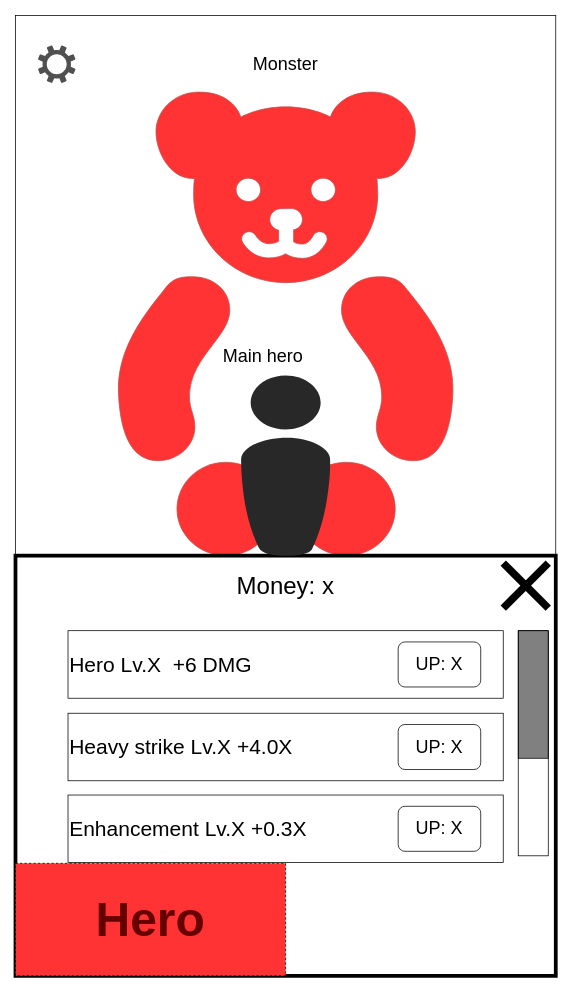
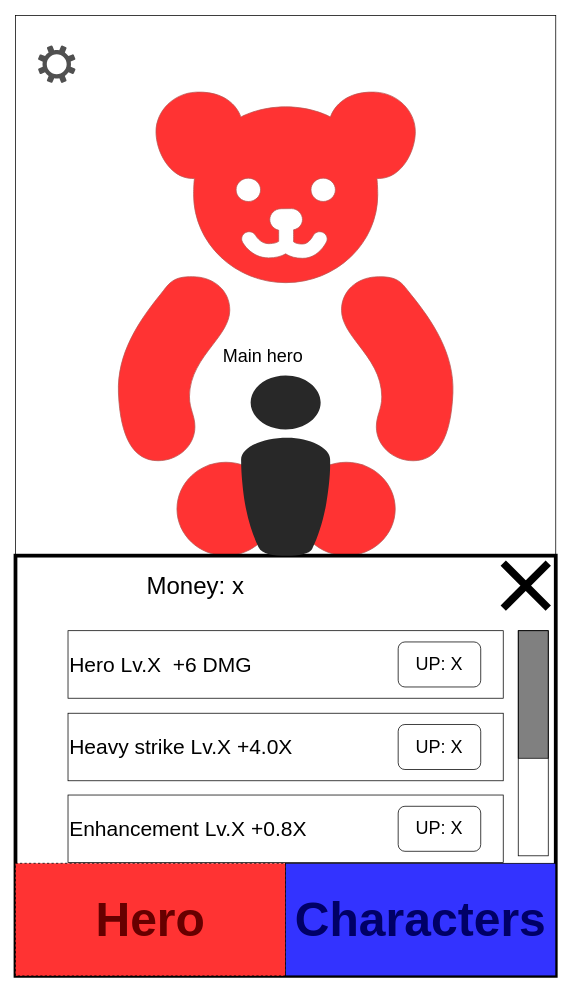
(285, 64) -> none
(285, 585) -> (195, 585)
(191, 828) -> (191, 828)
none -> (420, 919)
